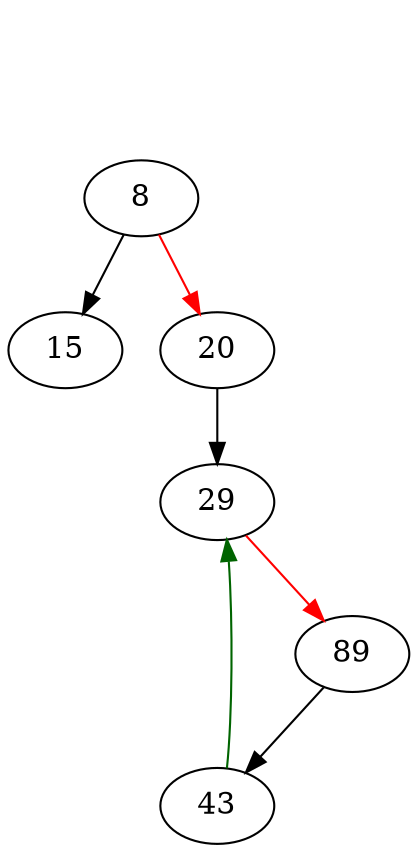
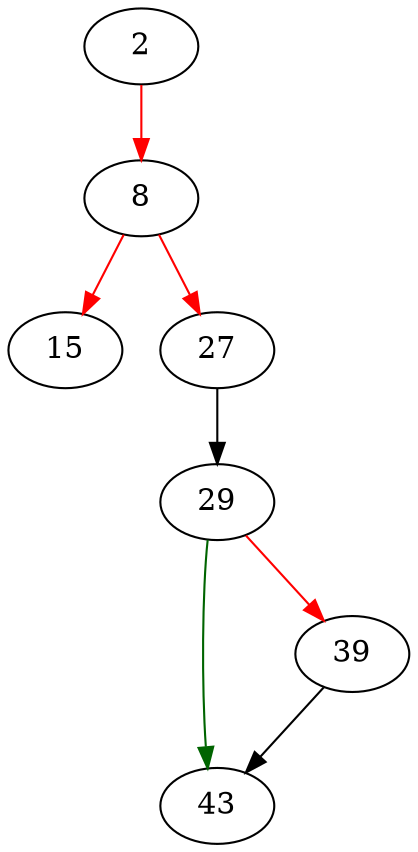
none -> (141, 46)
(108, 265) -> (108, 265)
(217, 350) -> (217, 350)
(352, 654) -> (352, 654)
(231, 665) -> (203, 643)
